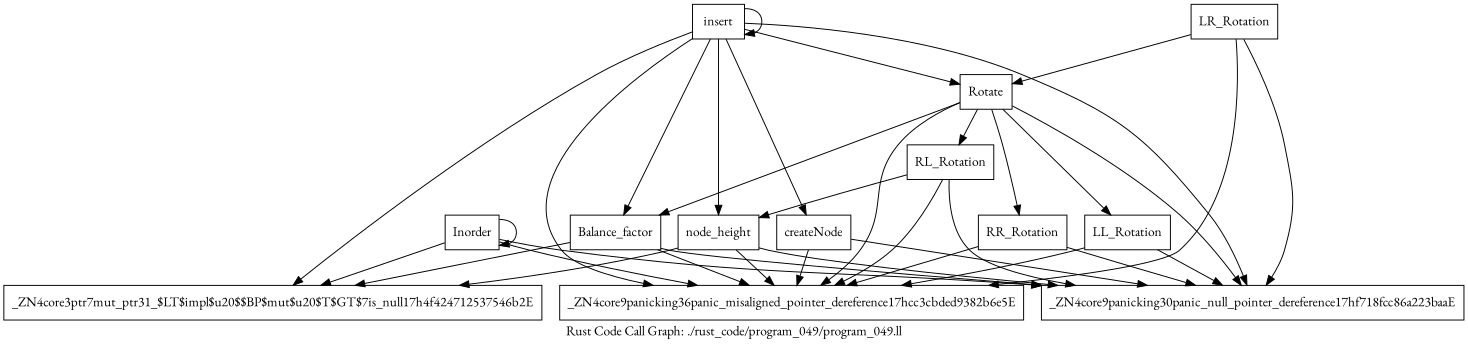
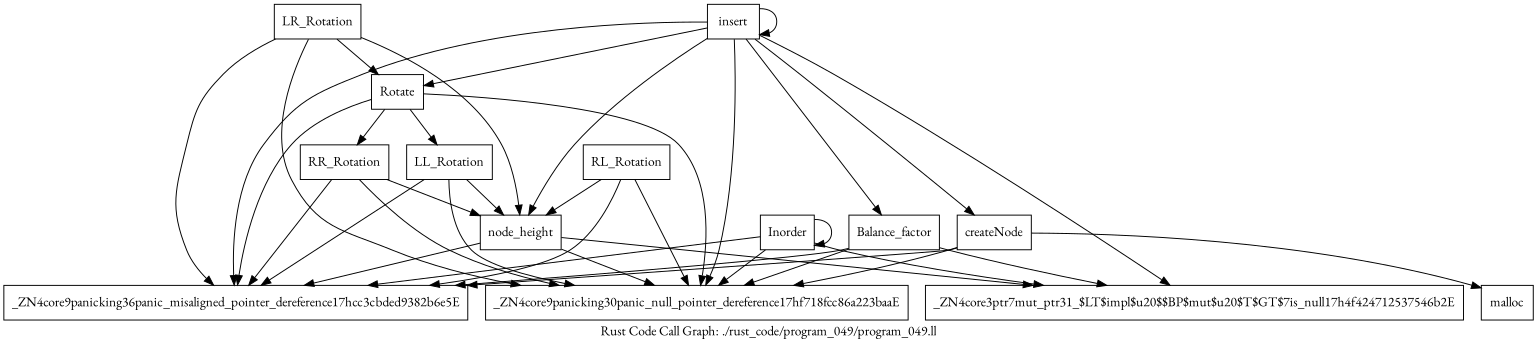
none -> (469, 104)
(970, 123) -> none
(814, 157) -> none
none -> (482, 194)
none -> (429, 196)
none -> (1507, 303)
